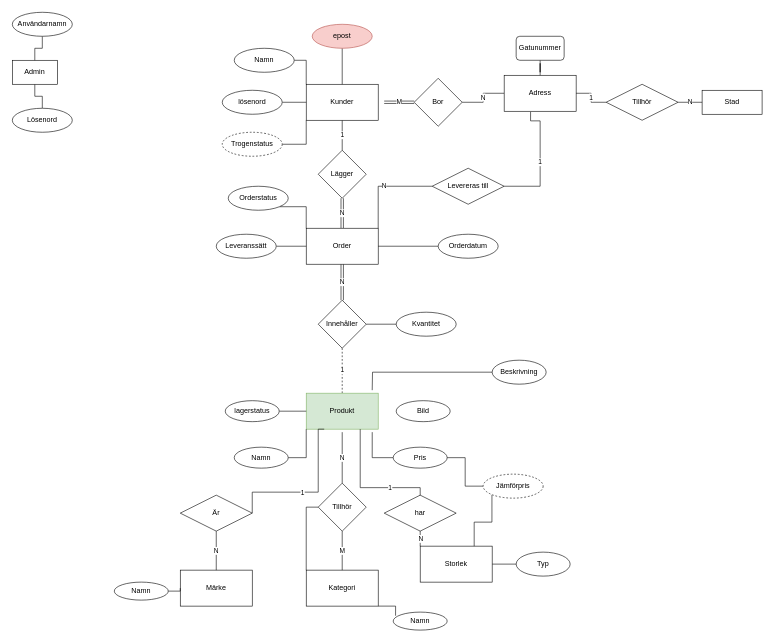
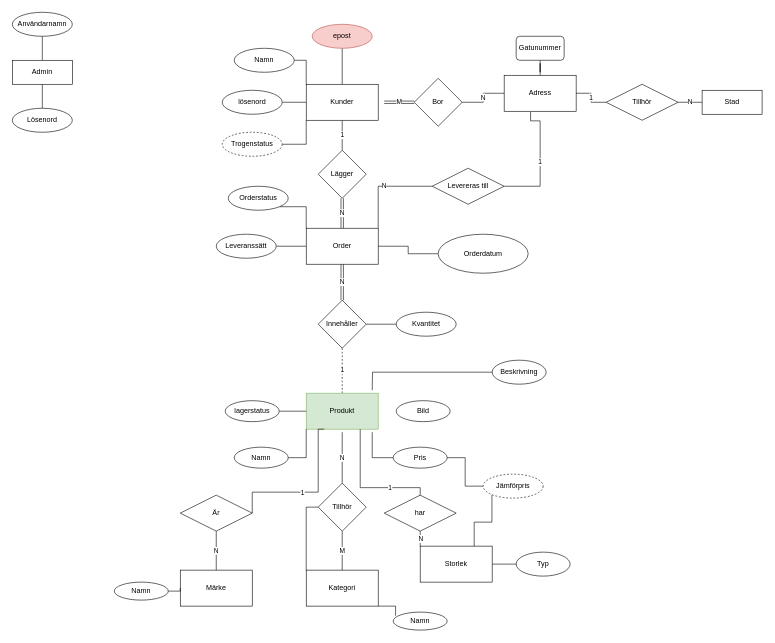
(35, 72) -> (42, 72)
(468, 246) -> (483, 254)
